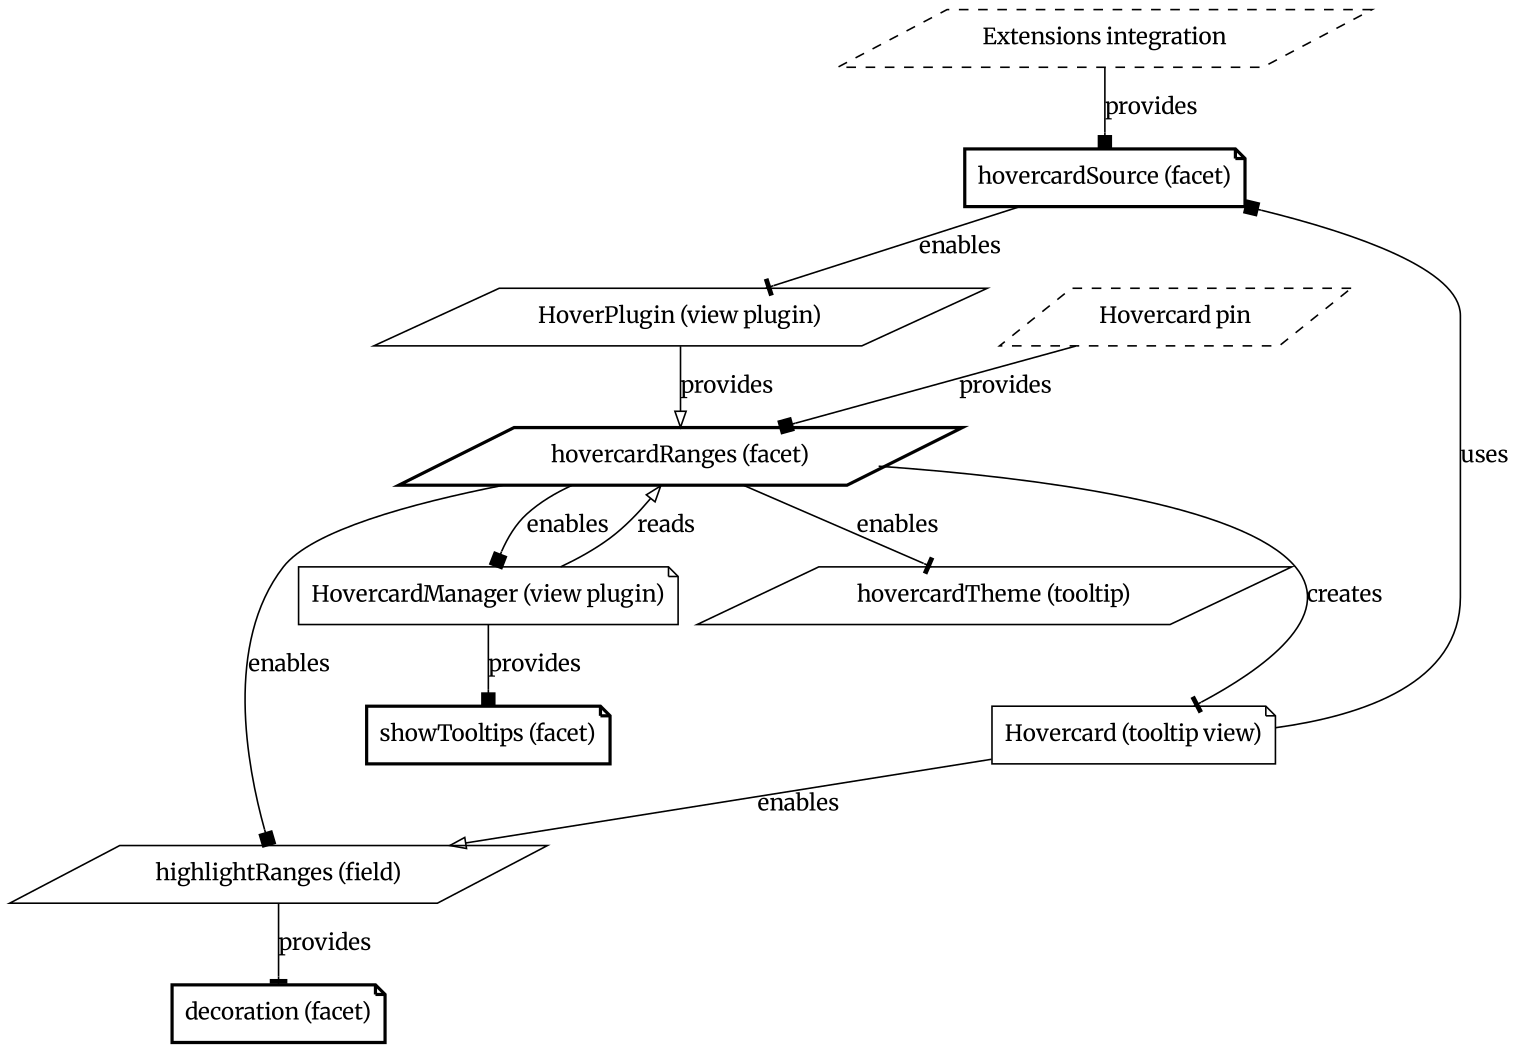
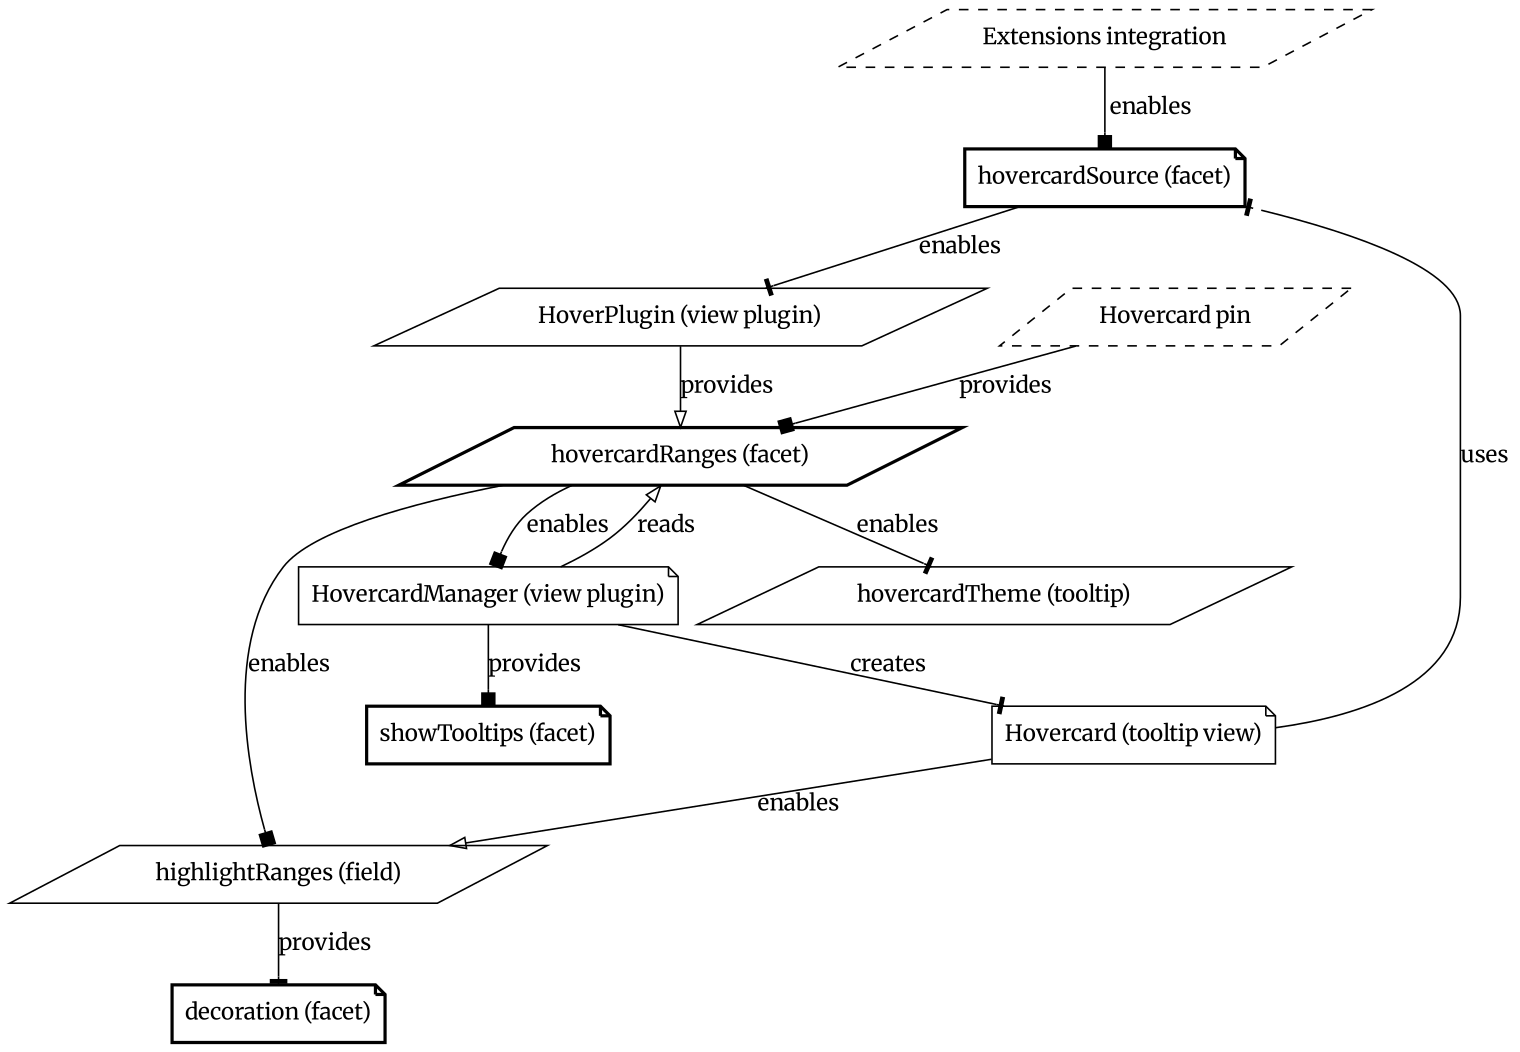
(1151, 108) -> (1151, 108)
(1460, 463) -> (1460, 463)
(1186, 512) -> (807, 665)
